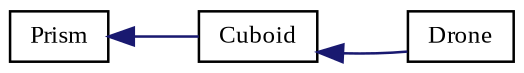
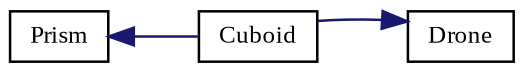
(375, 53) -> (350, 20)
